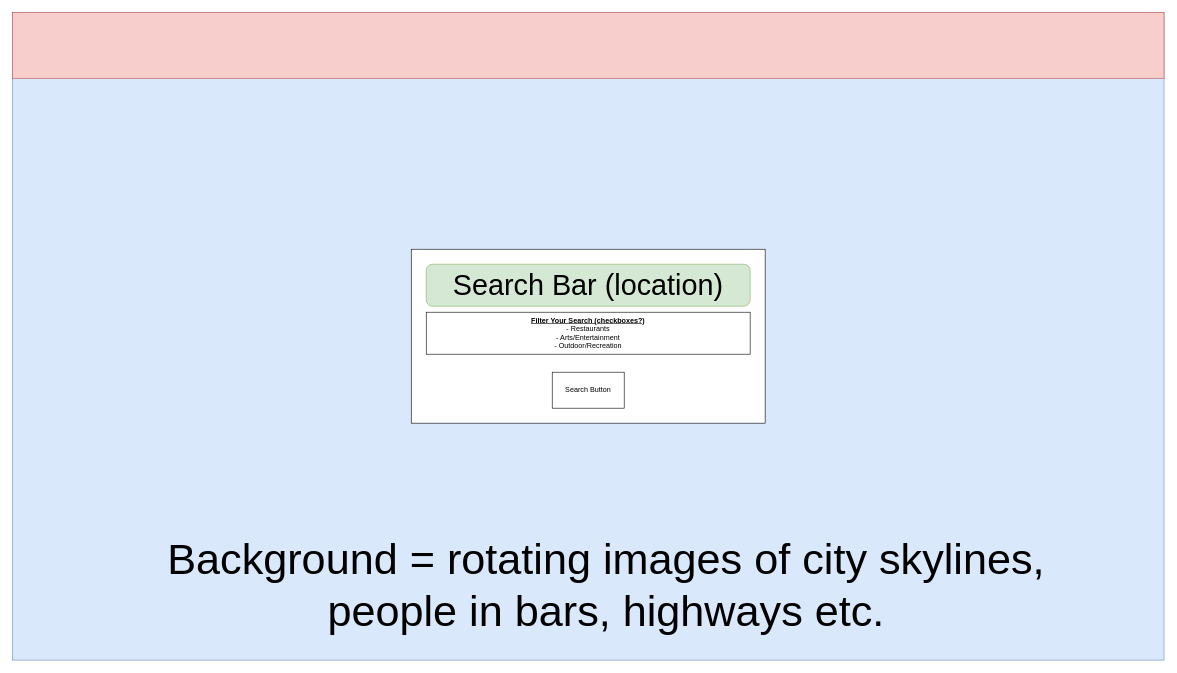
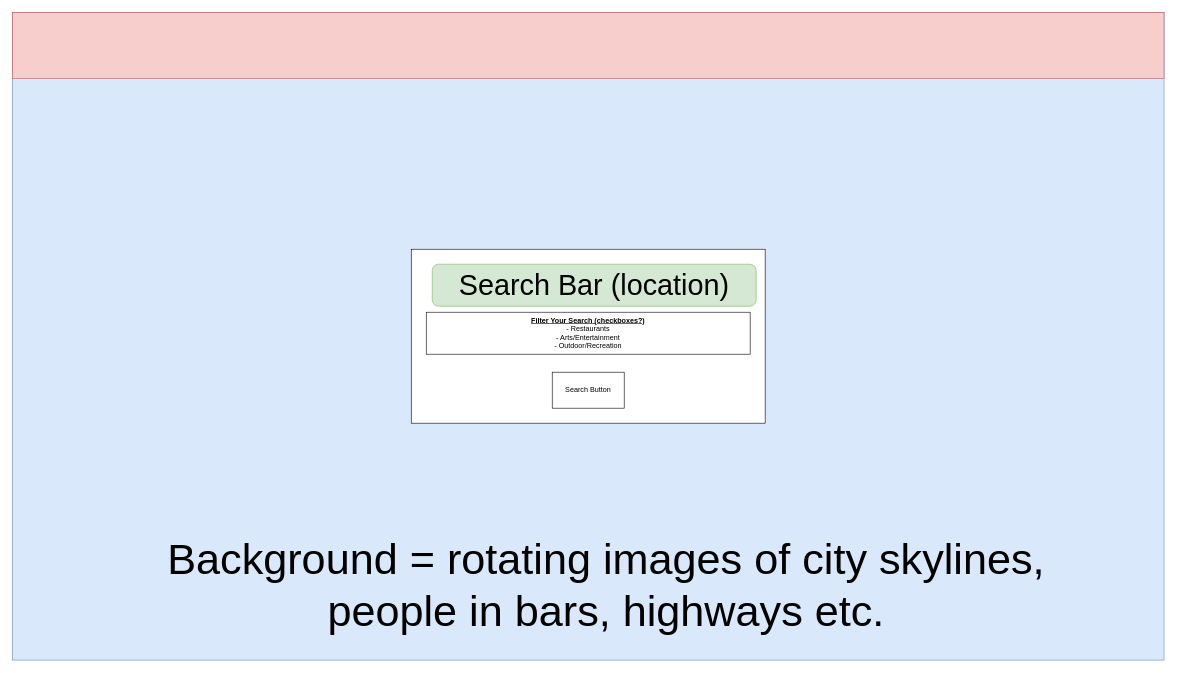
(588, 285) -> (594, 285)
